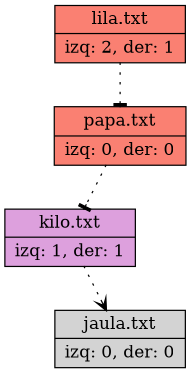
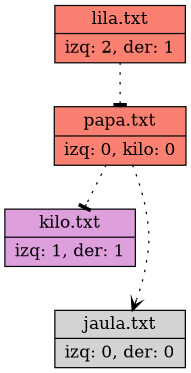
(120, 150) -> (120, 150)
(92, 283) -> (149, 232)
